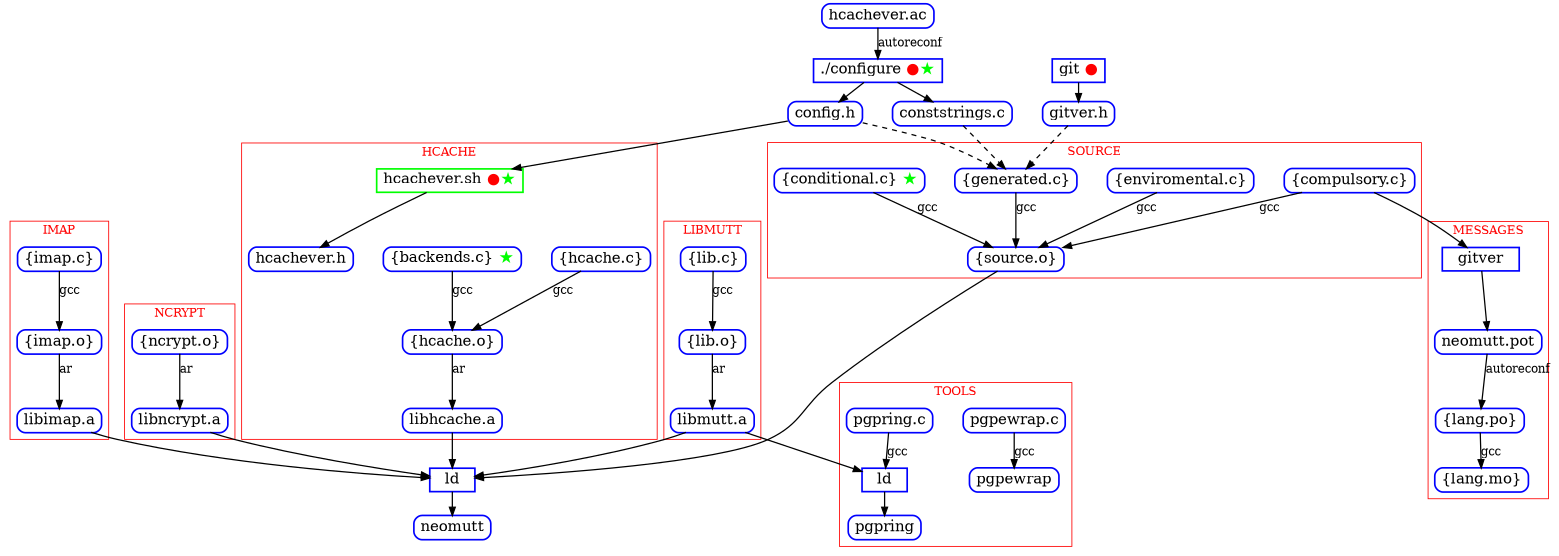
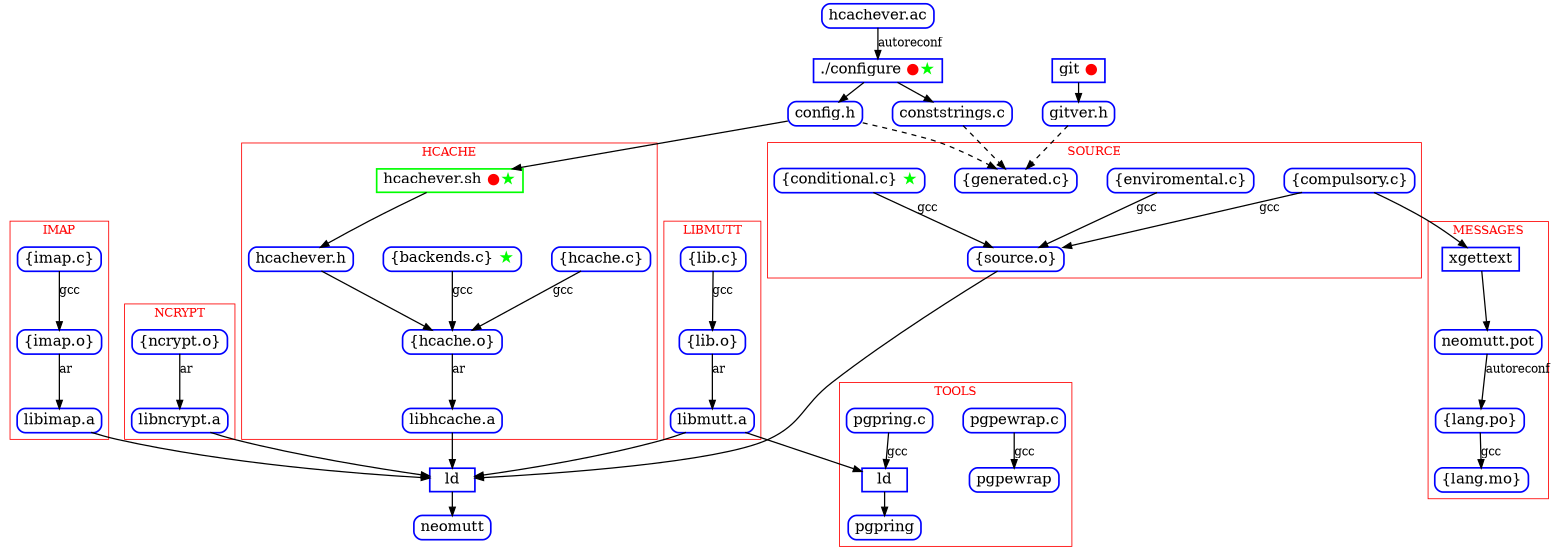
(1016, 216) -> none
(1481, 259) -> (1481, 259)
none -> (373, 299)
